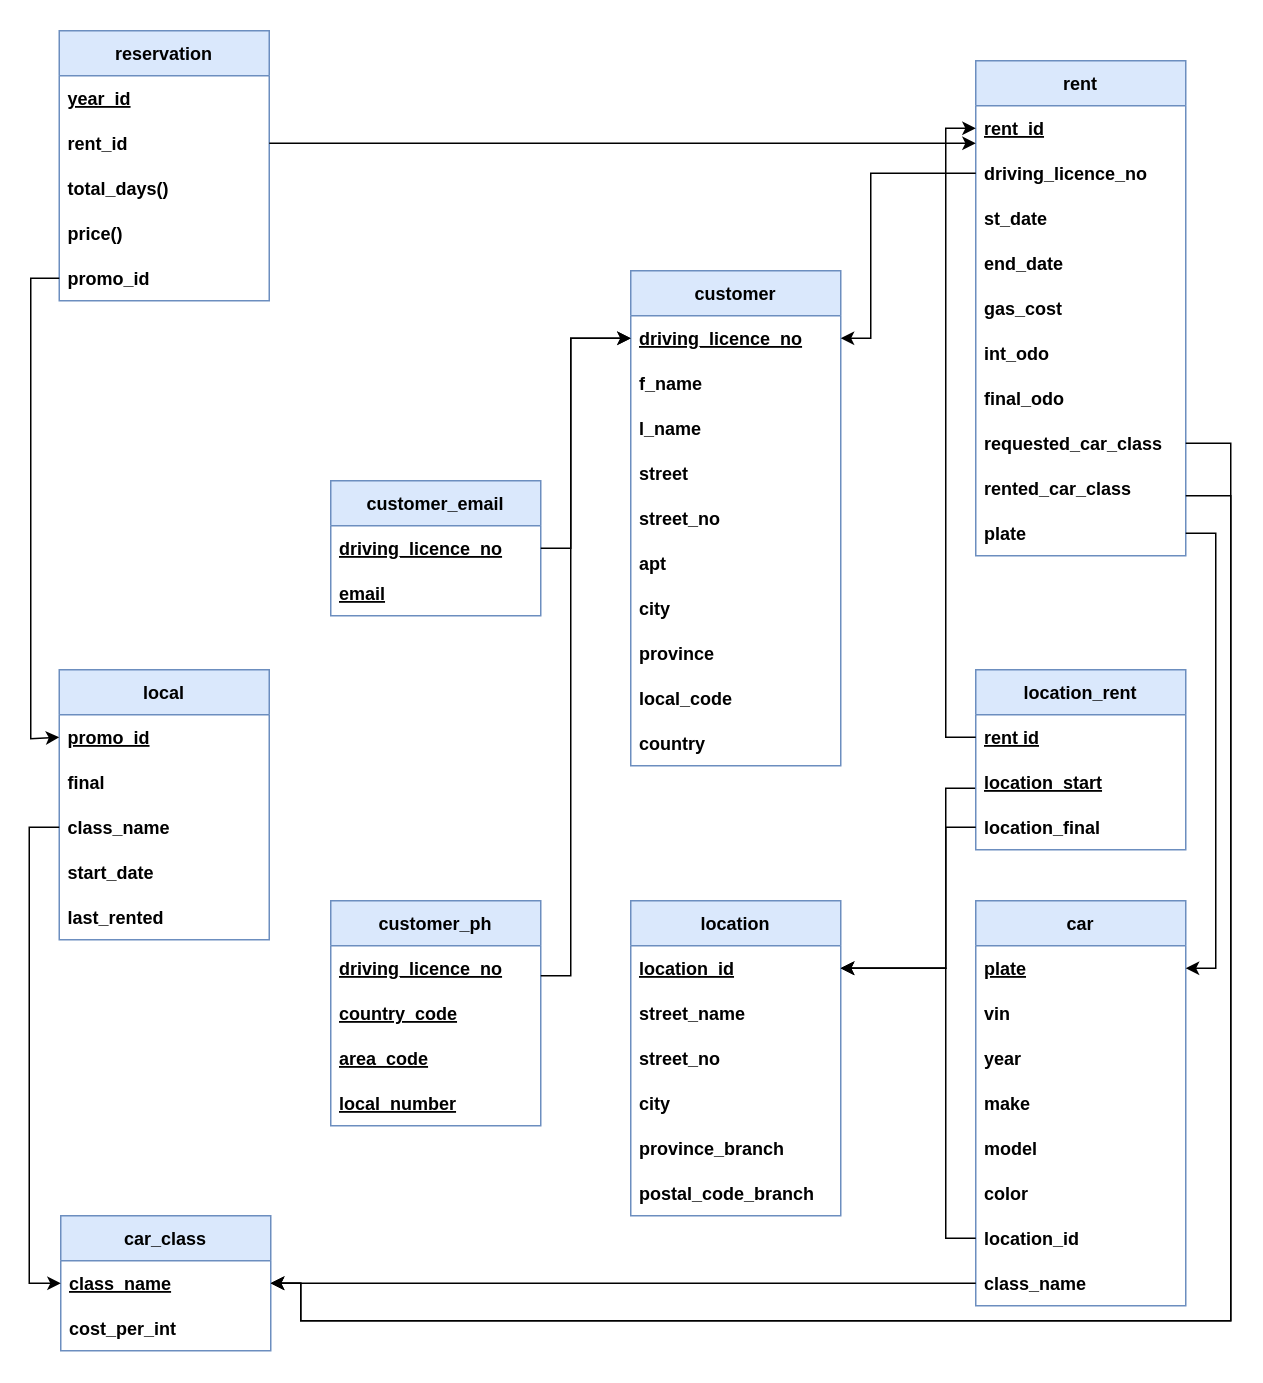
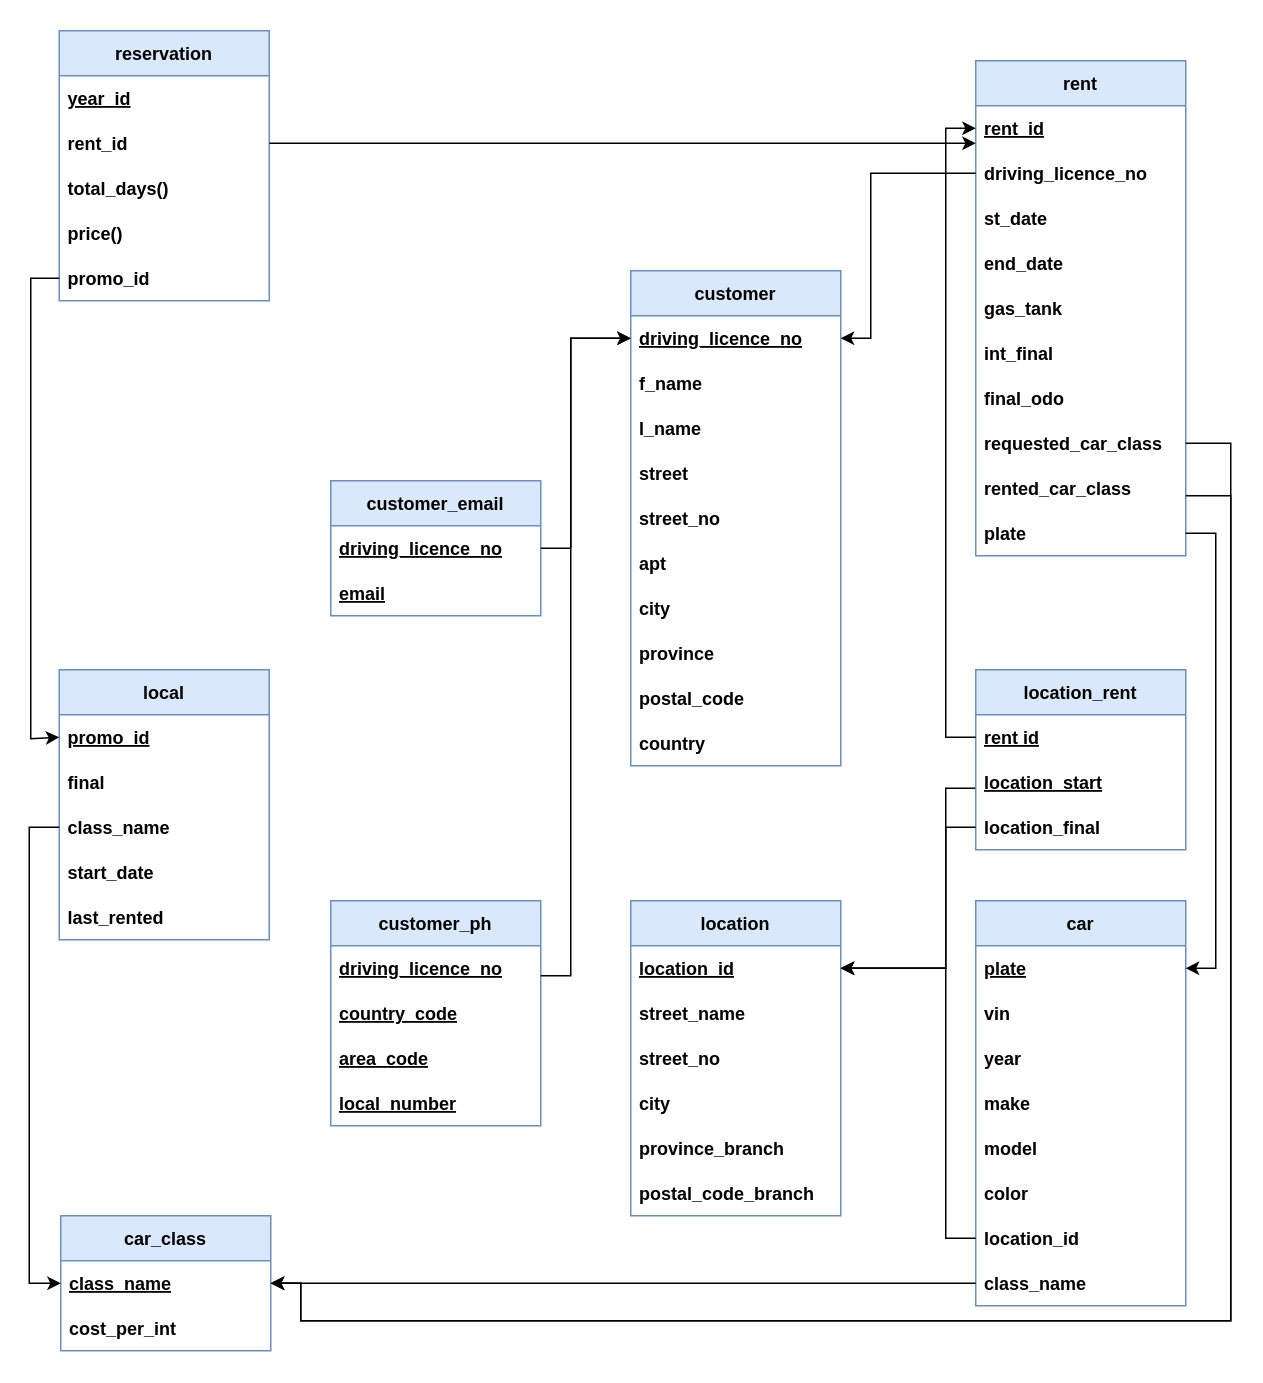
(1024, 309) -> (1024, 309)
(1017, 354) -> (1022, 354)
(685, 699) -> (692, 699)
